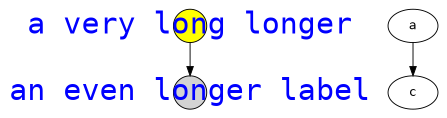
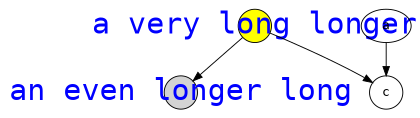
none -> (318, 54)
(190, 92) -> (181, 92)
(413, 92) -> (386, 92)
